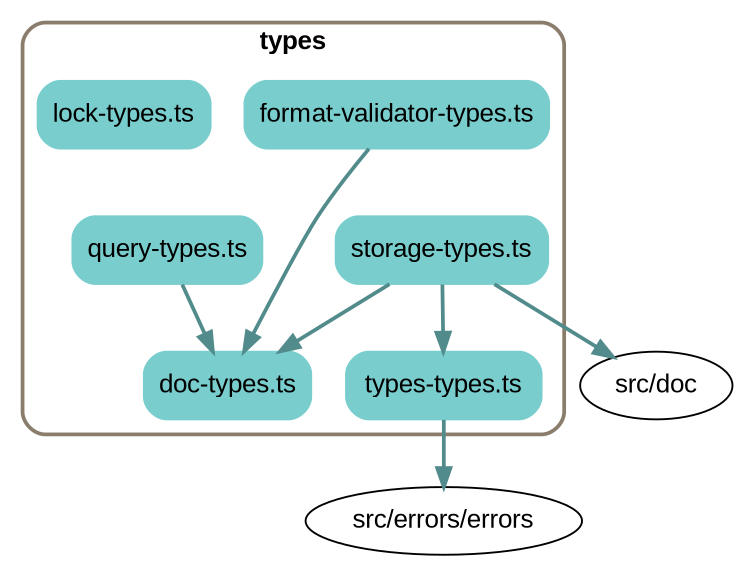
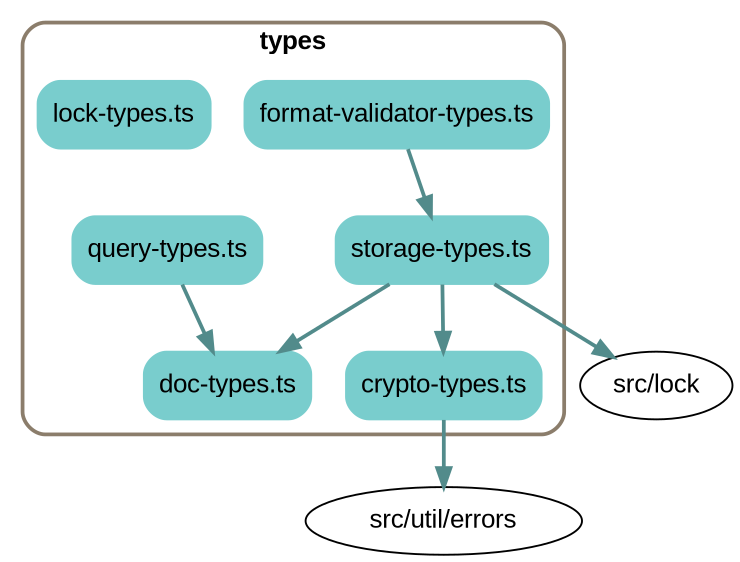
(305, 238) -> (416, 173)
(444, 386) -> (444, 386)
(656, 386) -> (656, 386)
(444, 521) -> (444, 521)
